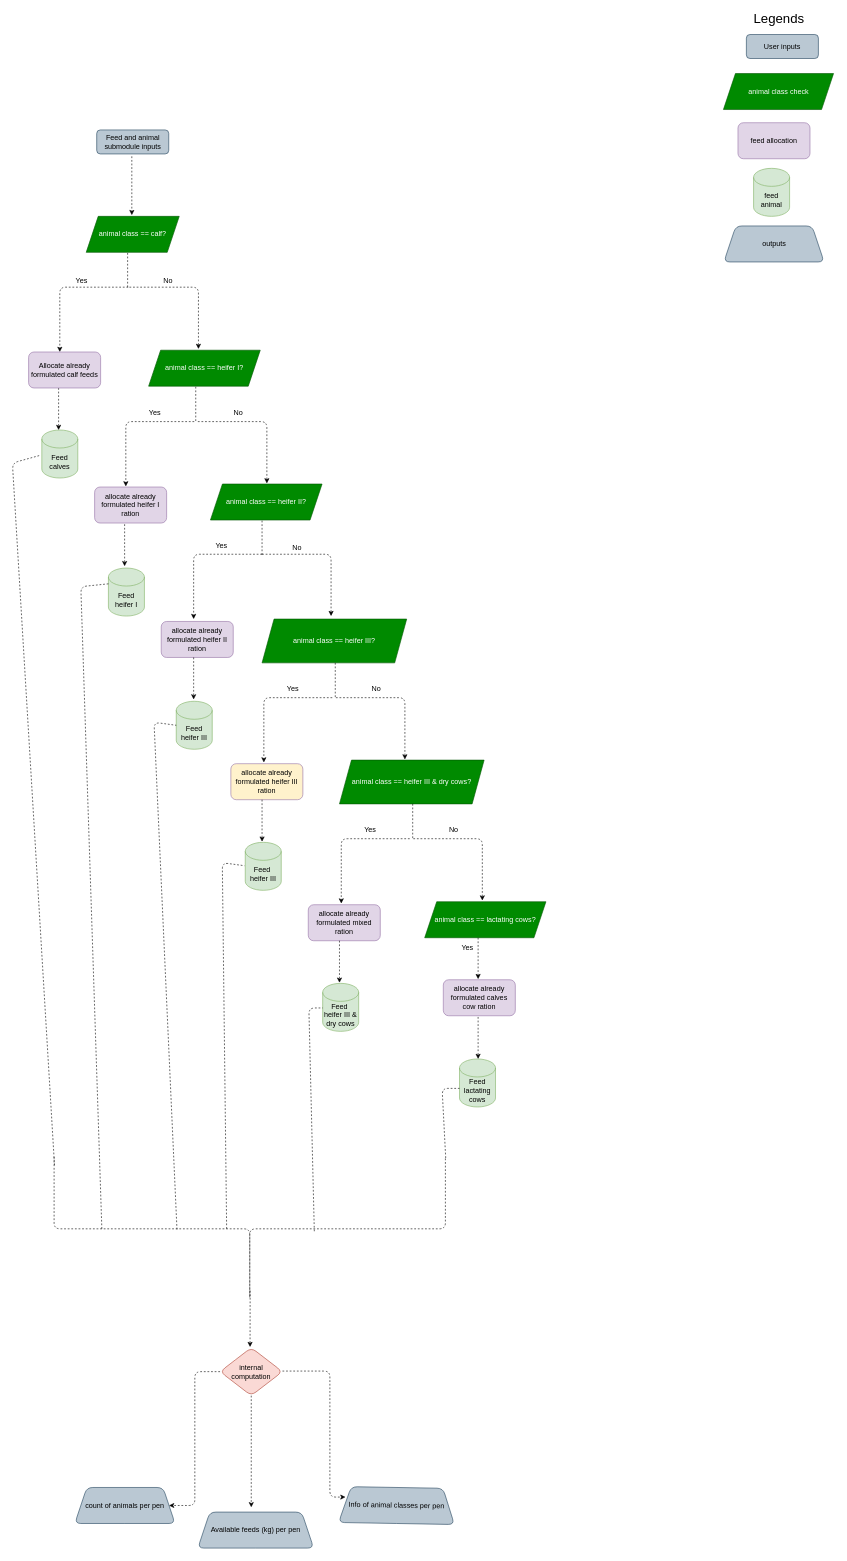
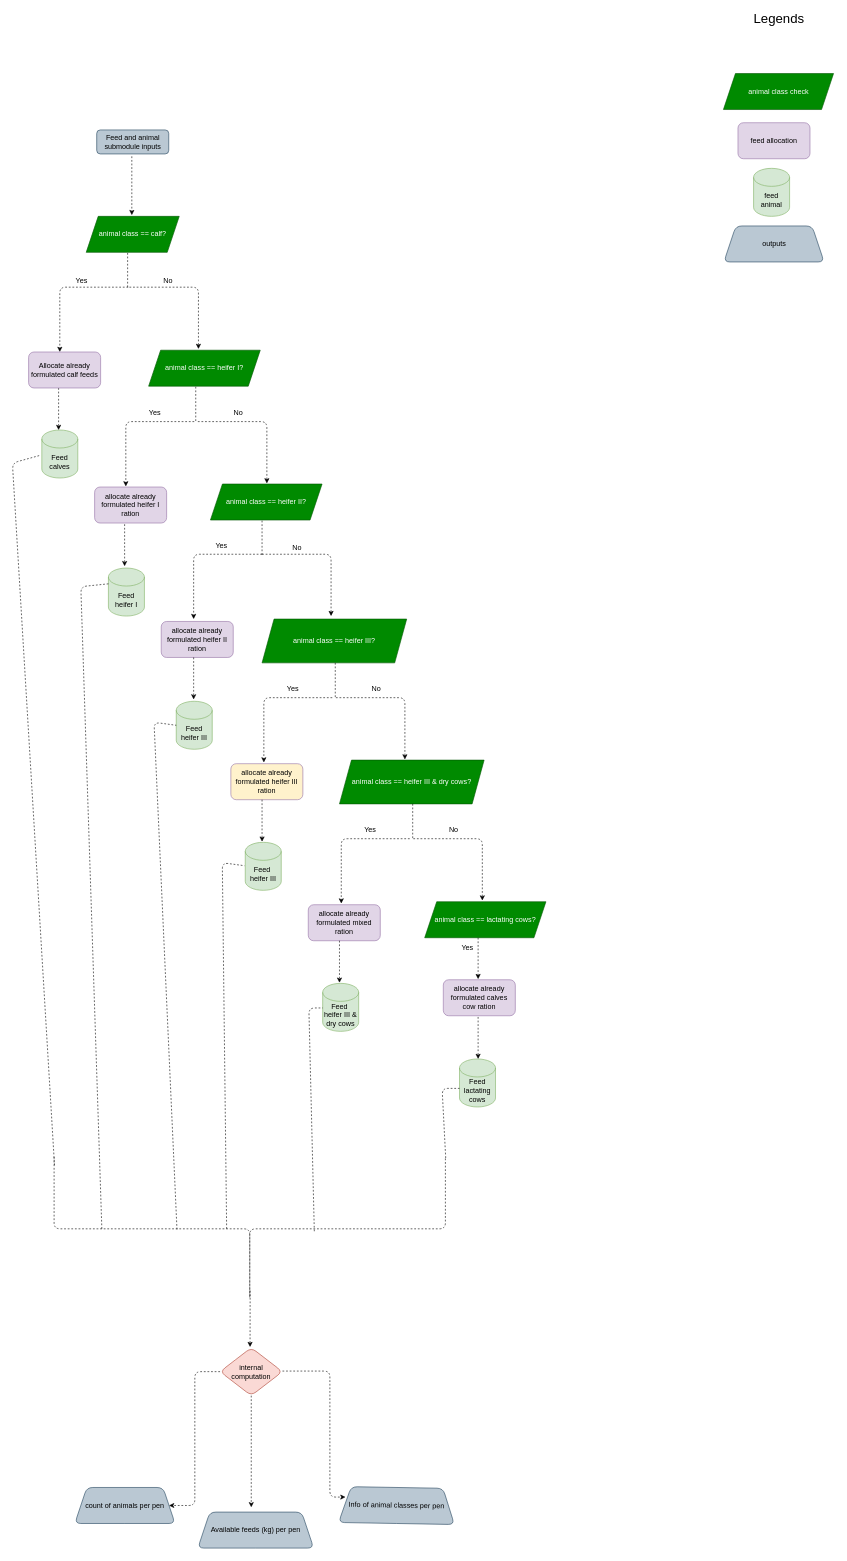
(782, 47) -> none
